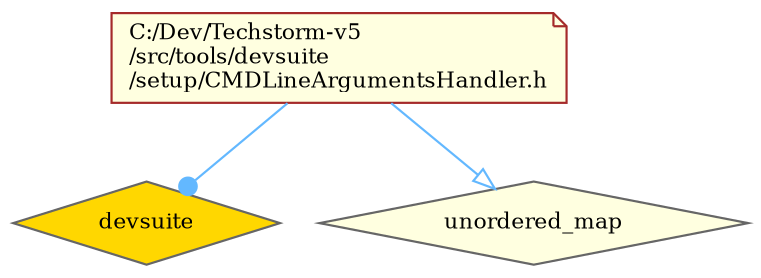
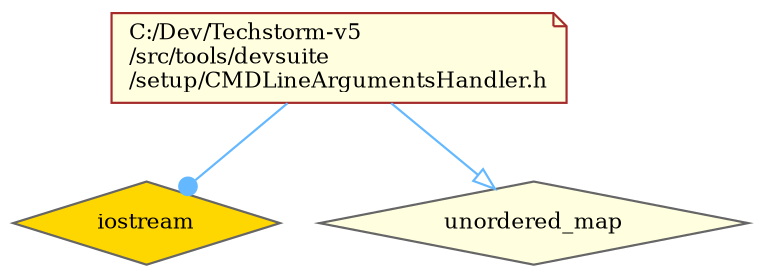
(147, 223) -> (147, 223)
